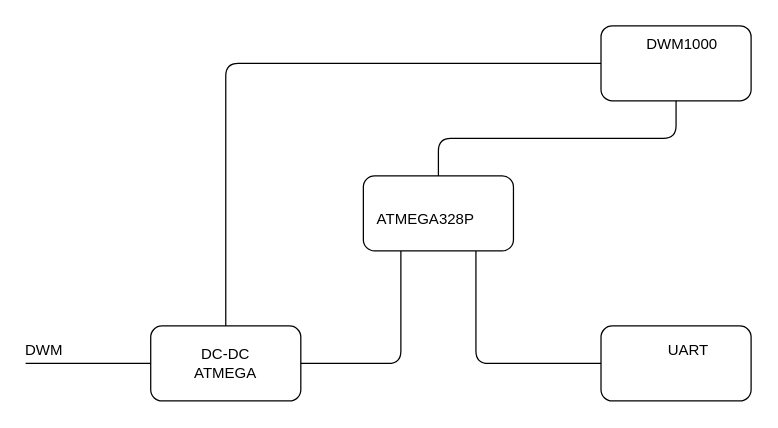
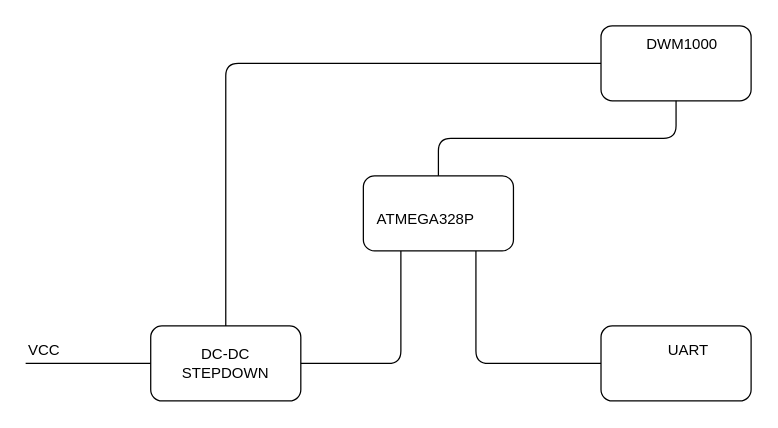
(44, 351) -> (44, 351)
(226, 363) -> (226, 363)
